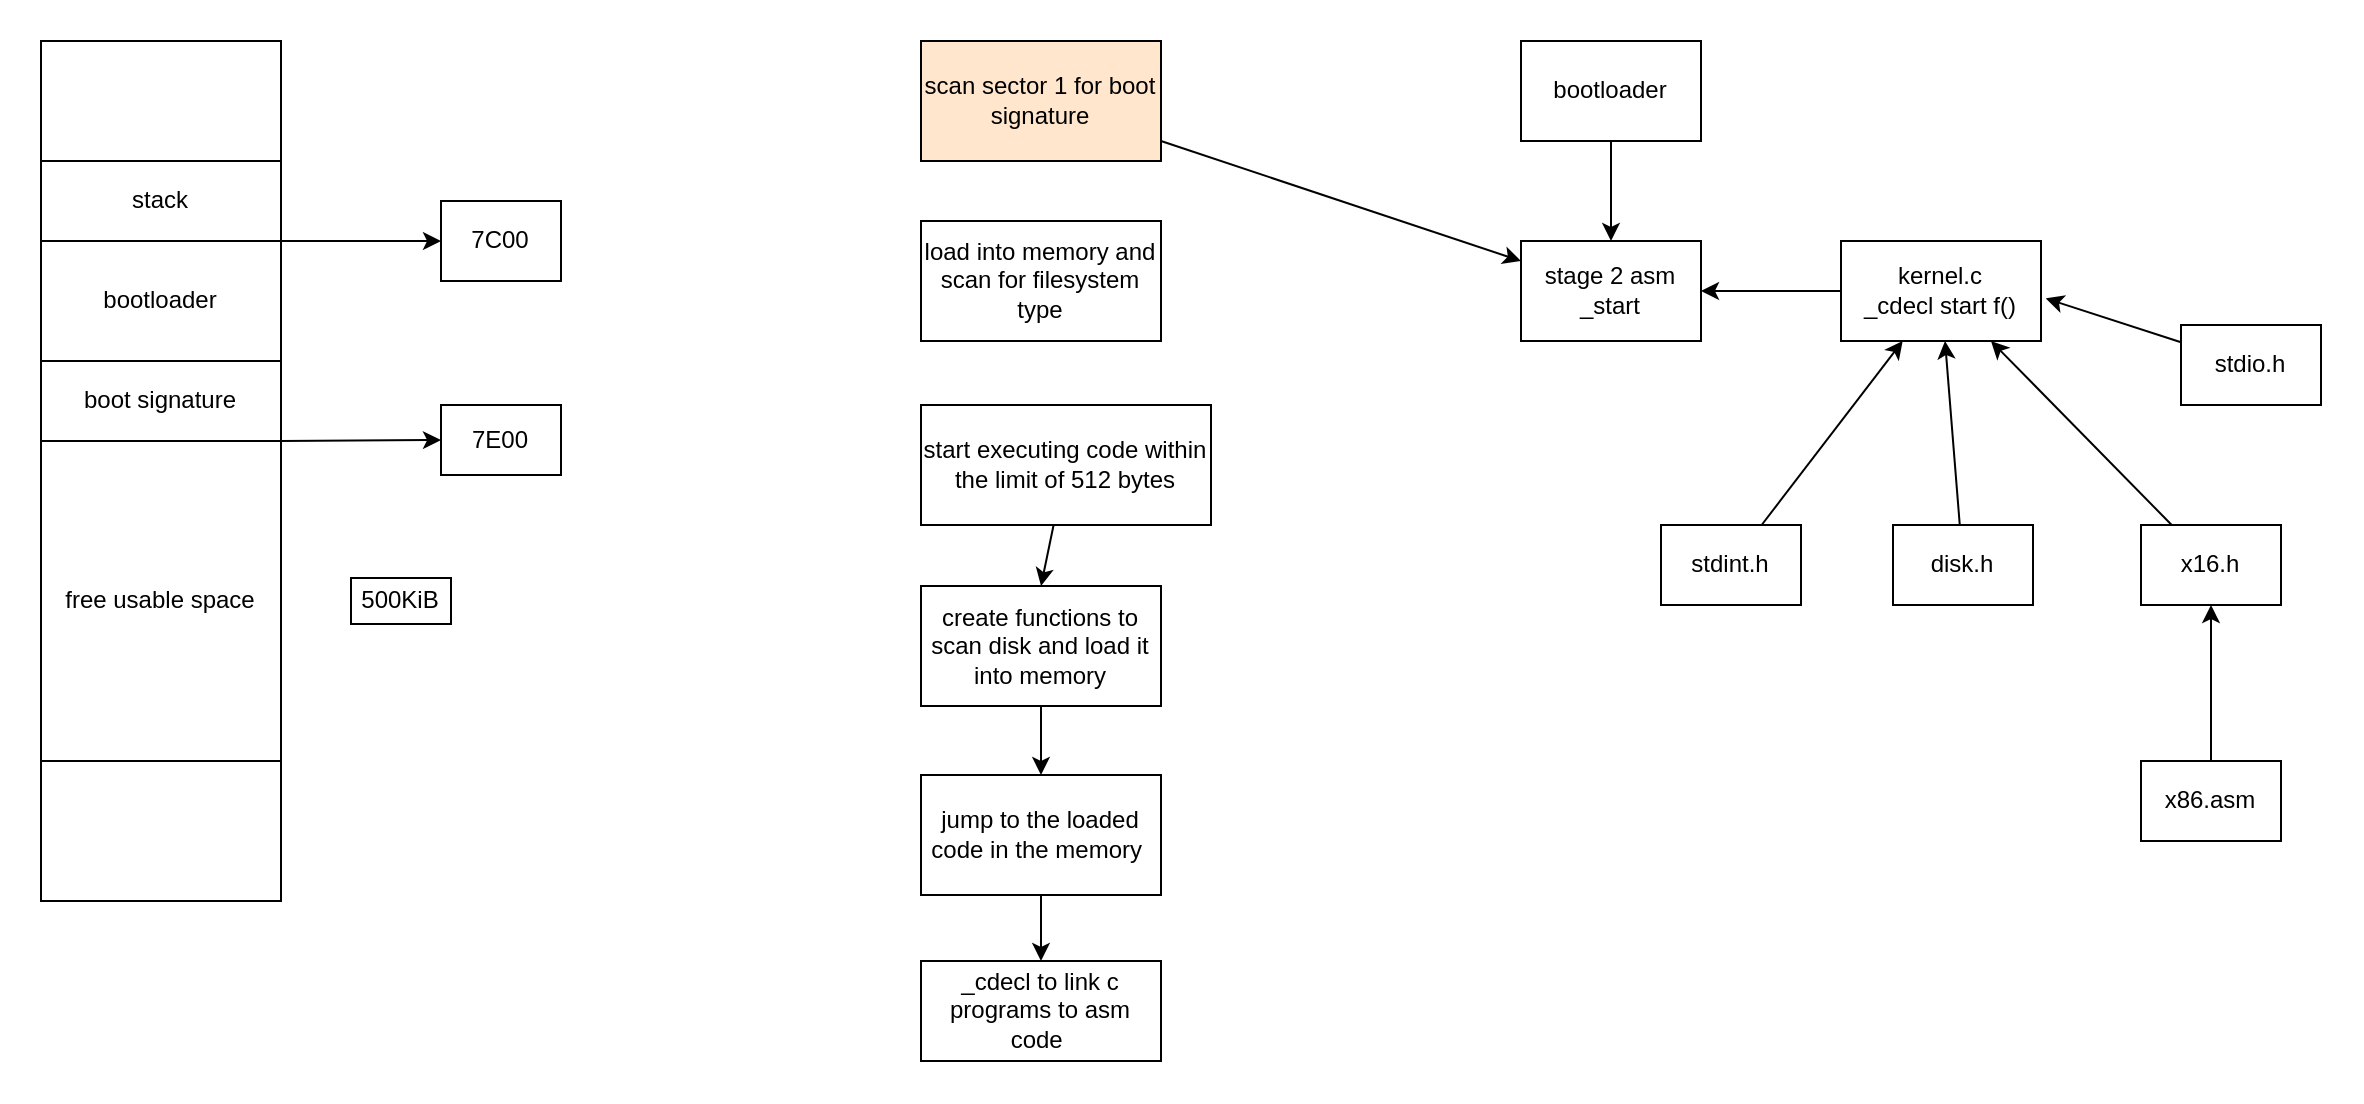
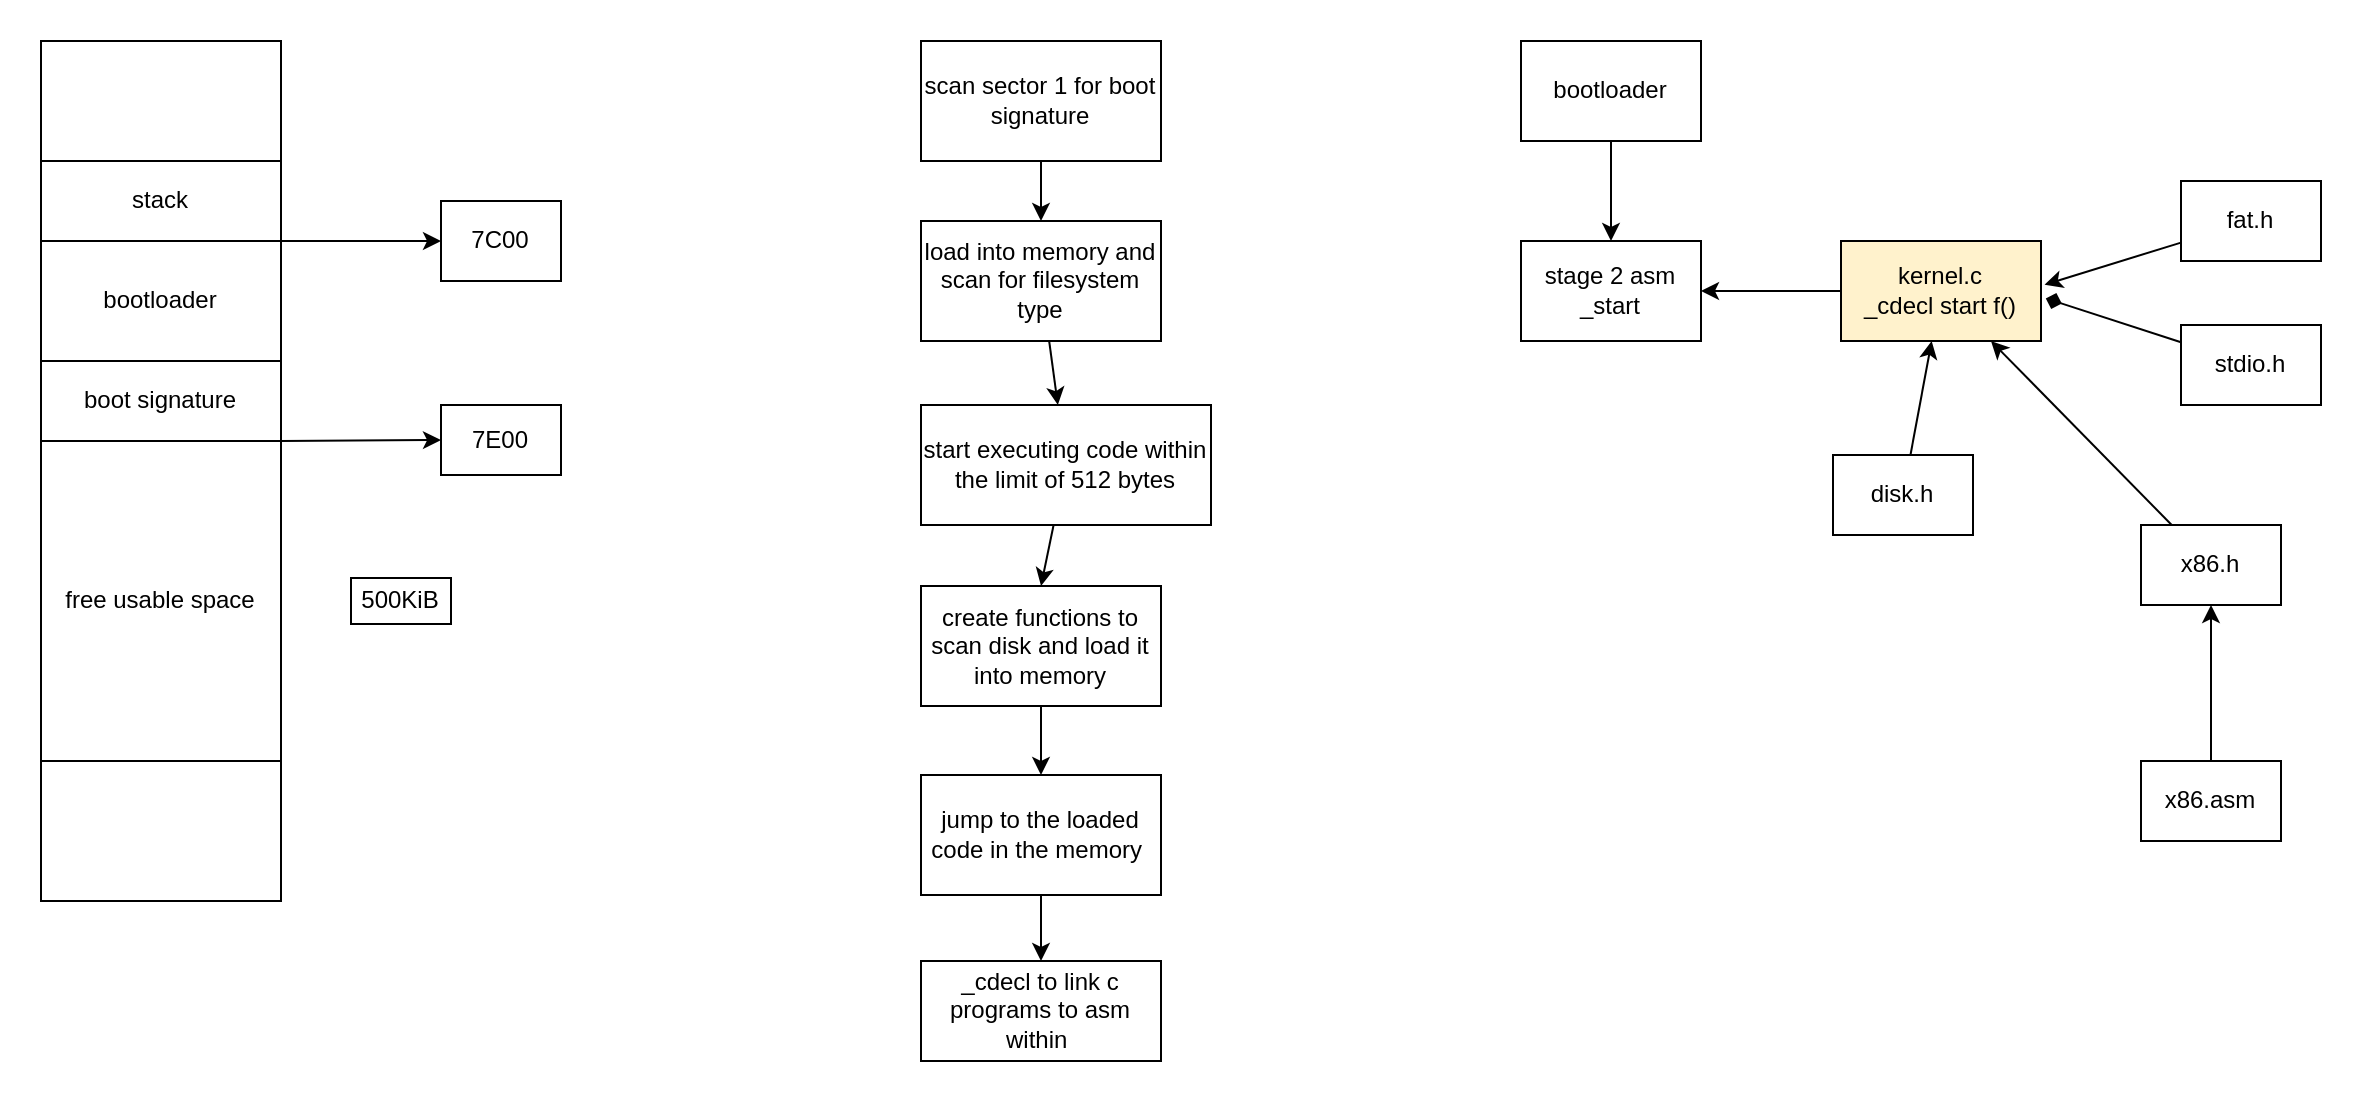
(1041, 101) -> (1041, 101)
(1335, 199) -> (1041, 184)
none -> (2251, 221)
none -> (2119, 262)
(1941, 291) -> (1941, 291)
(2060, 303) -> (2061, 303)
none -> (1053, 366)
(1828, 438) -> none
(1731, 565) -> none
(1963, 565) -> (1903, 495)
(2211, 565) -> (2211, 565)
(1041, 1011) -> (1041, 1011)
